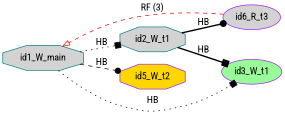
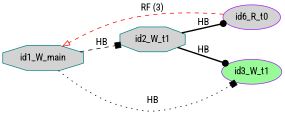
(252, 17) -> (252, 17)
(97, 49) -> (97, 49)
(200, 55) -> (200, 55)
(153, 77) -> none
